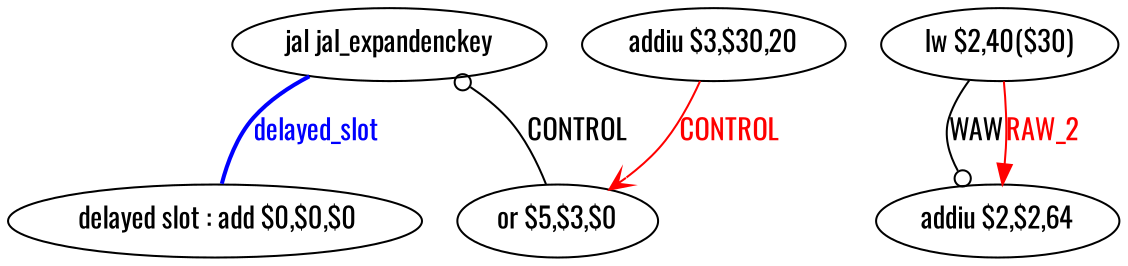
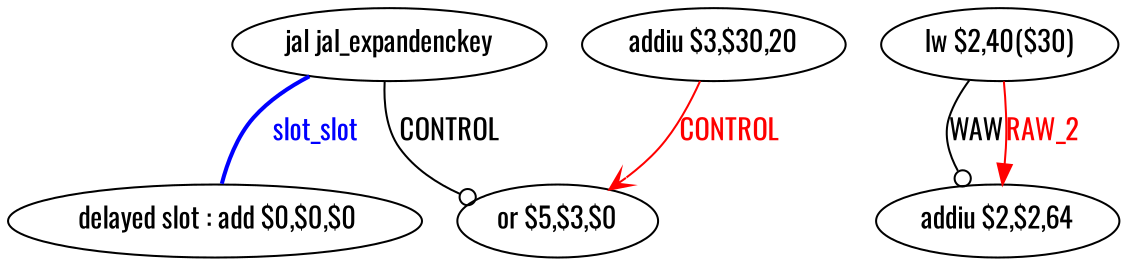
(516, 129) -> (402, 151)
(316, 133) -> (316, 133)
